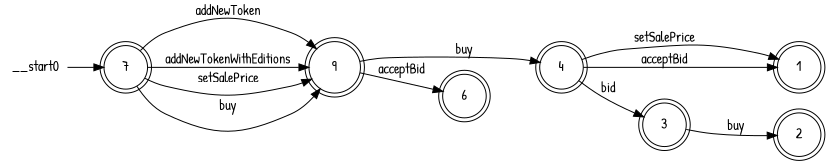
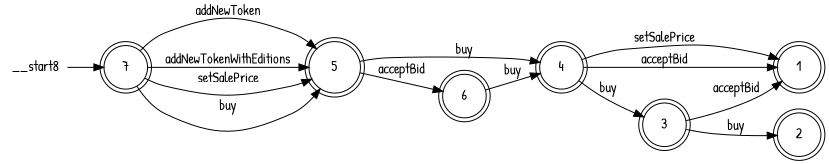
(36, 67) -> (36, 67)
(335, 67) -> (335, 67)
none -> (508, 83)
(609, 89) -> (609, 89)
none -> (732, 108)
